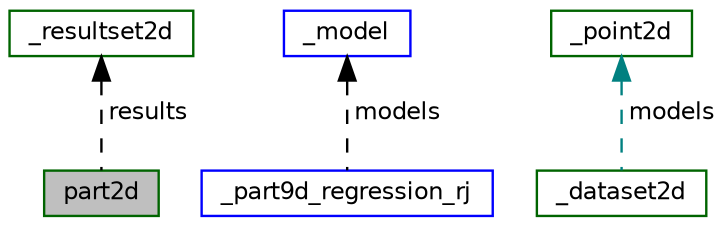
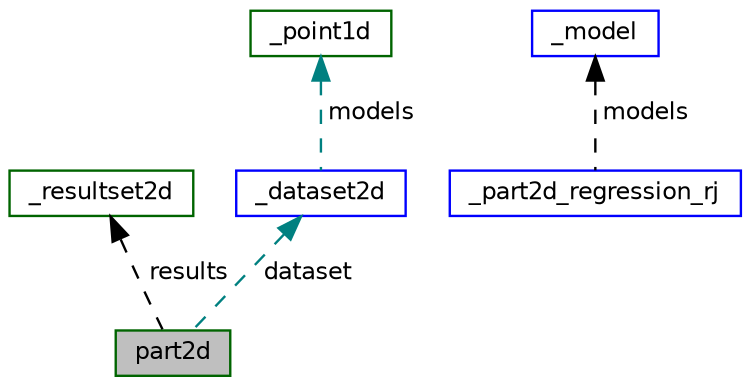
(622, 33) -> (321, 33)
(347, 193) -> (595, 193)
(622, 193) -> (321, 193)
none -> (239, 282)
